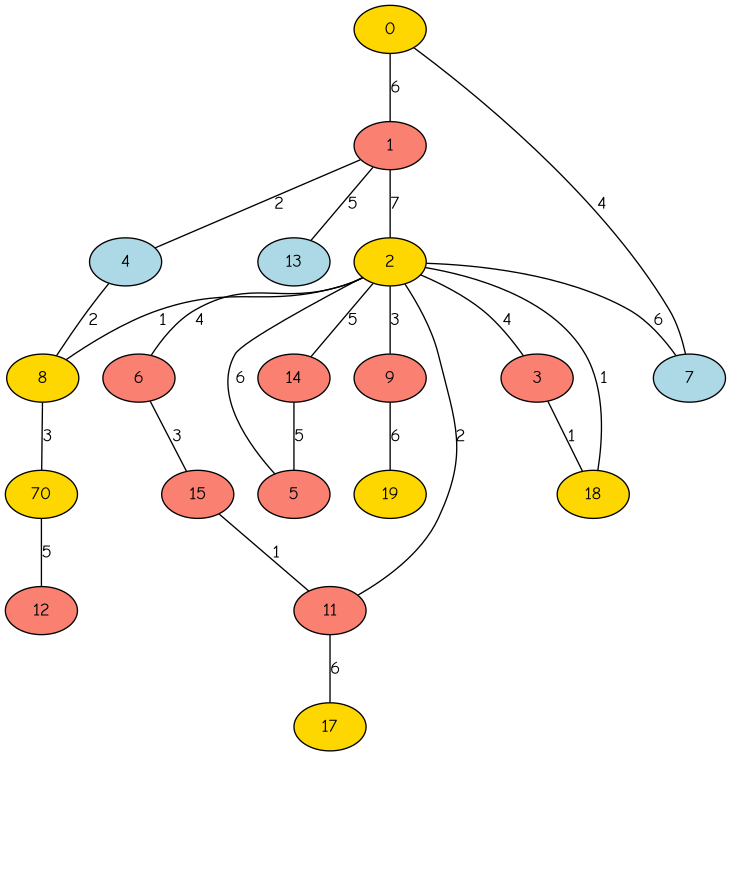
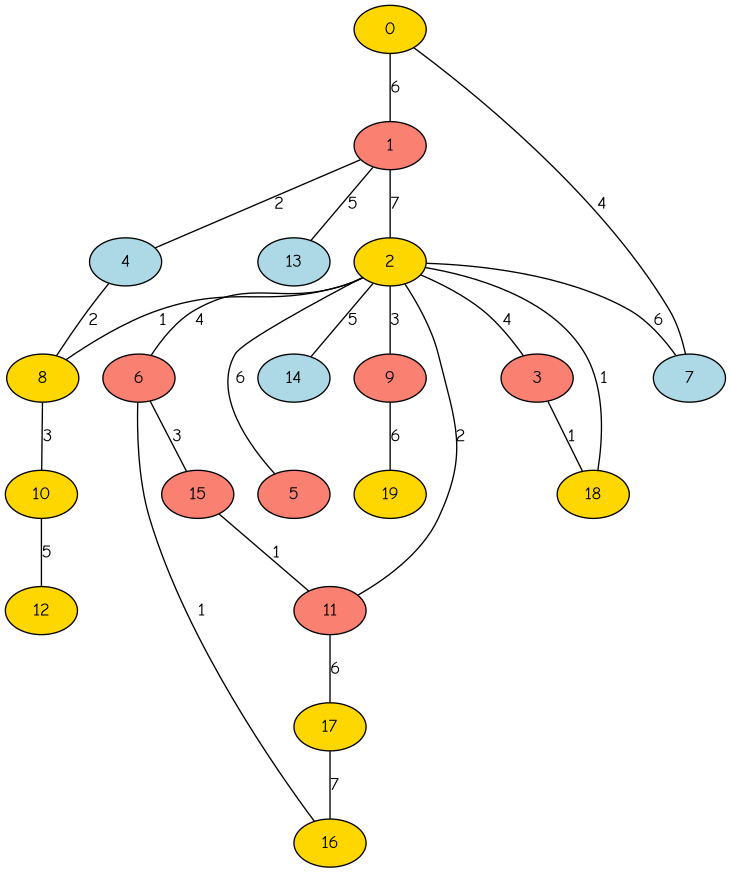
(294, 378) -> (294, 378)
(294, 436) -> none
(41, 494) -> (41, 494)
(41, 611) -> (41, 611)
none -> (330, 843)
